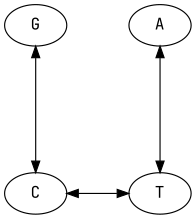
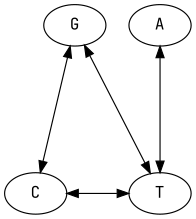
none -> (117, 109)
